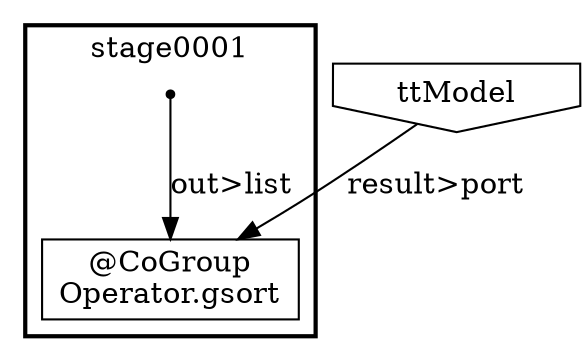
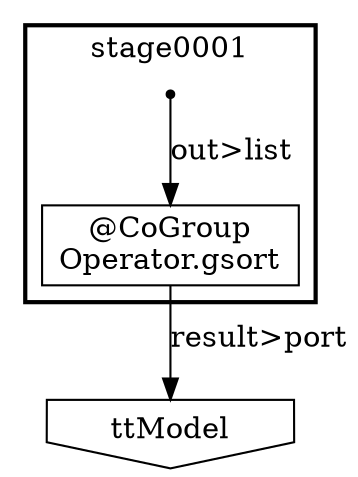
(338, 178) -> (170, 332)
